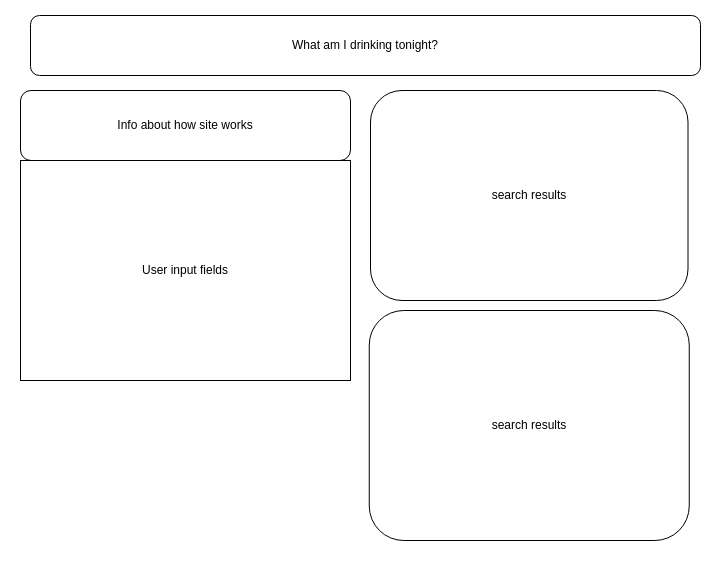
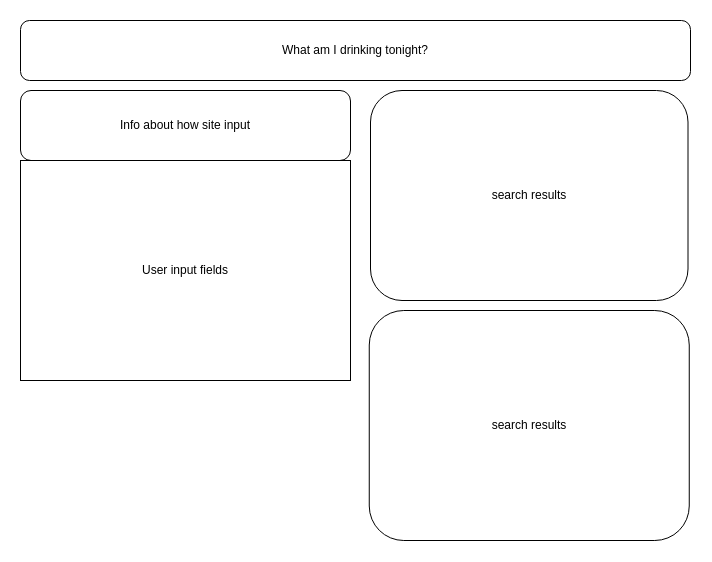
(366, 46) -> (356, 51)
(186, 126) -> (186, 126)
